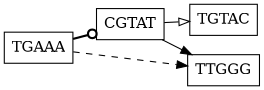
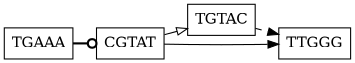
(125, 58) -> (262, 30)
